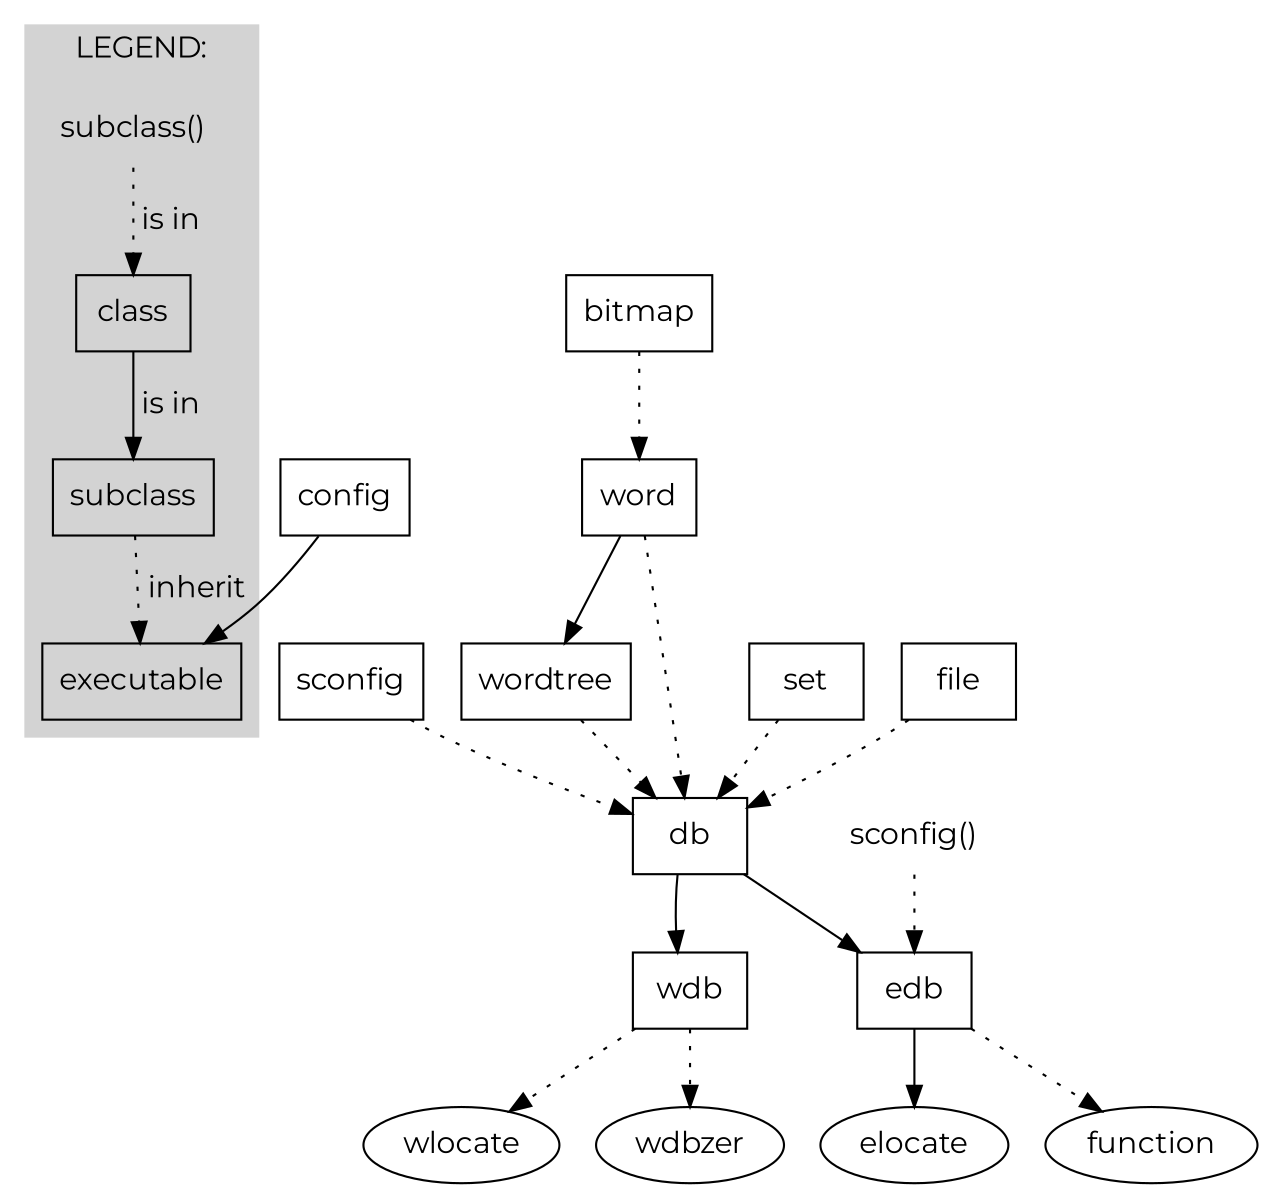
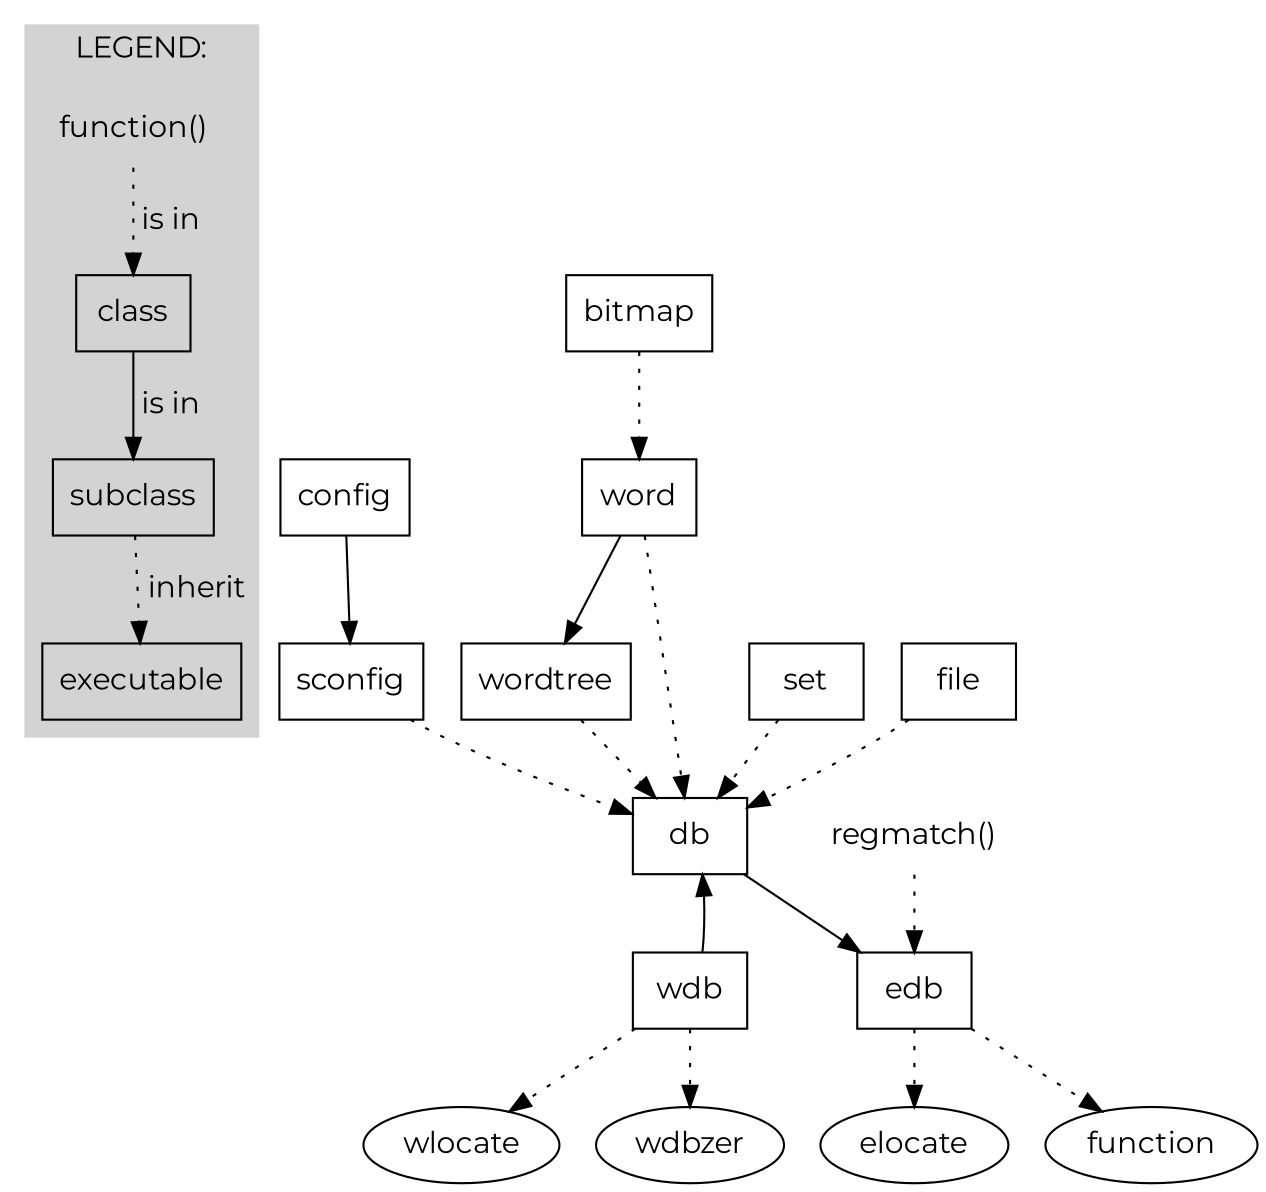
(133, 129) -> (133, 129)
(275, 588) -> (348, 579)
(914, 836) -> (914, 836)
(676, 903) -> (704, 924)
(914, 1057) -> (914, 1057)
